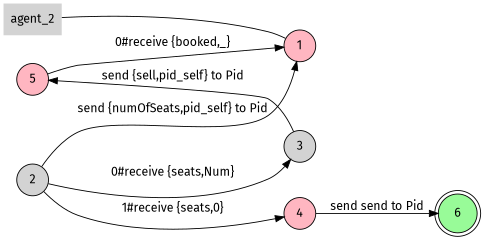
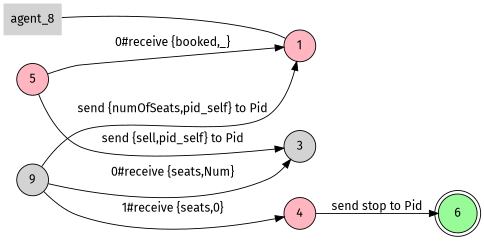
(33, 19) -> (33, 19)
(184, 89) -> (143, 156)
(33, 180) -> (33, 180)
(377, 207) -> (377, 207)
